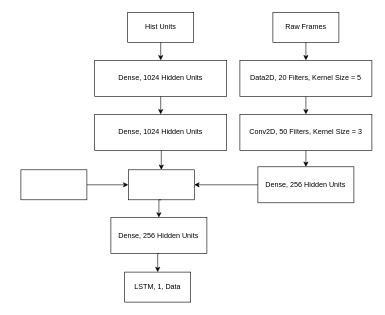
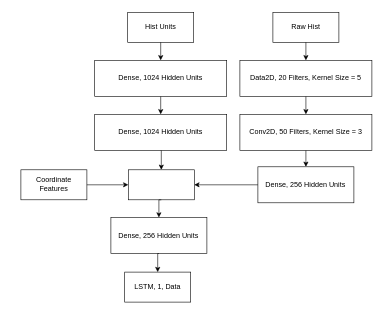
(306, 27) -> (306, 27)
none -> (54, 185)
